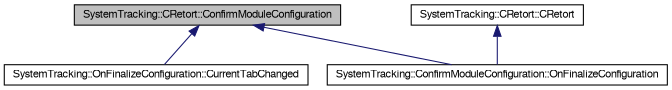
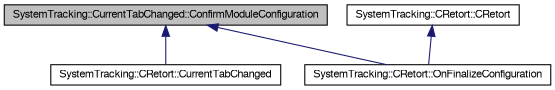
(207, 15) -> (166, 15)
(156, 75) -> (166, 75)
(497, 75) -> (428, 75)
